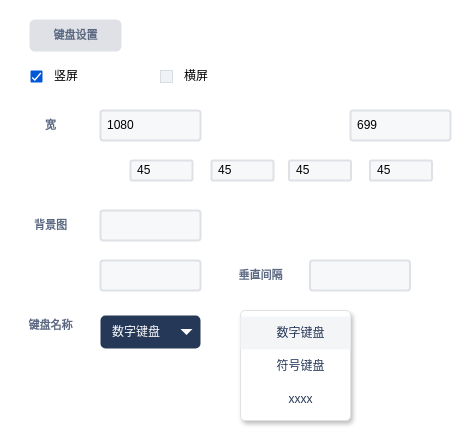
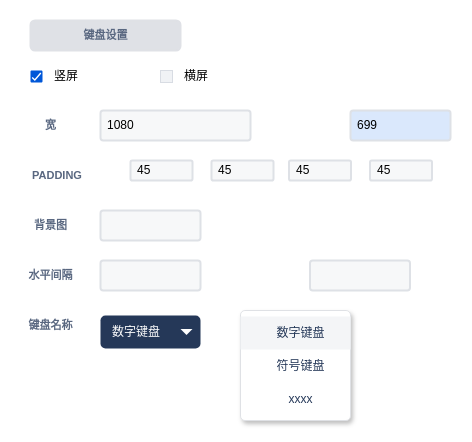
(76, 36) -> (106, 36)
(151, 126) -> (176, 126)
(401, 126) -> (401, 126)
none -> (61, 176)
none -> (51, 276)
(260, 276) -> none
